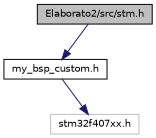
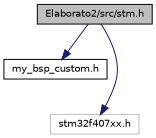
(72, 93) -> (117, 64)
